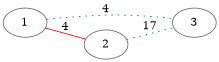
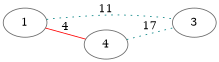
(106, 9) -> (106, 9)
(106, 45) -> (106, 45)
